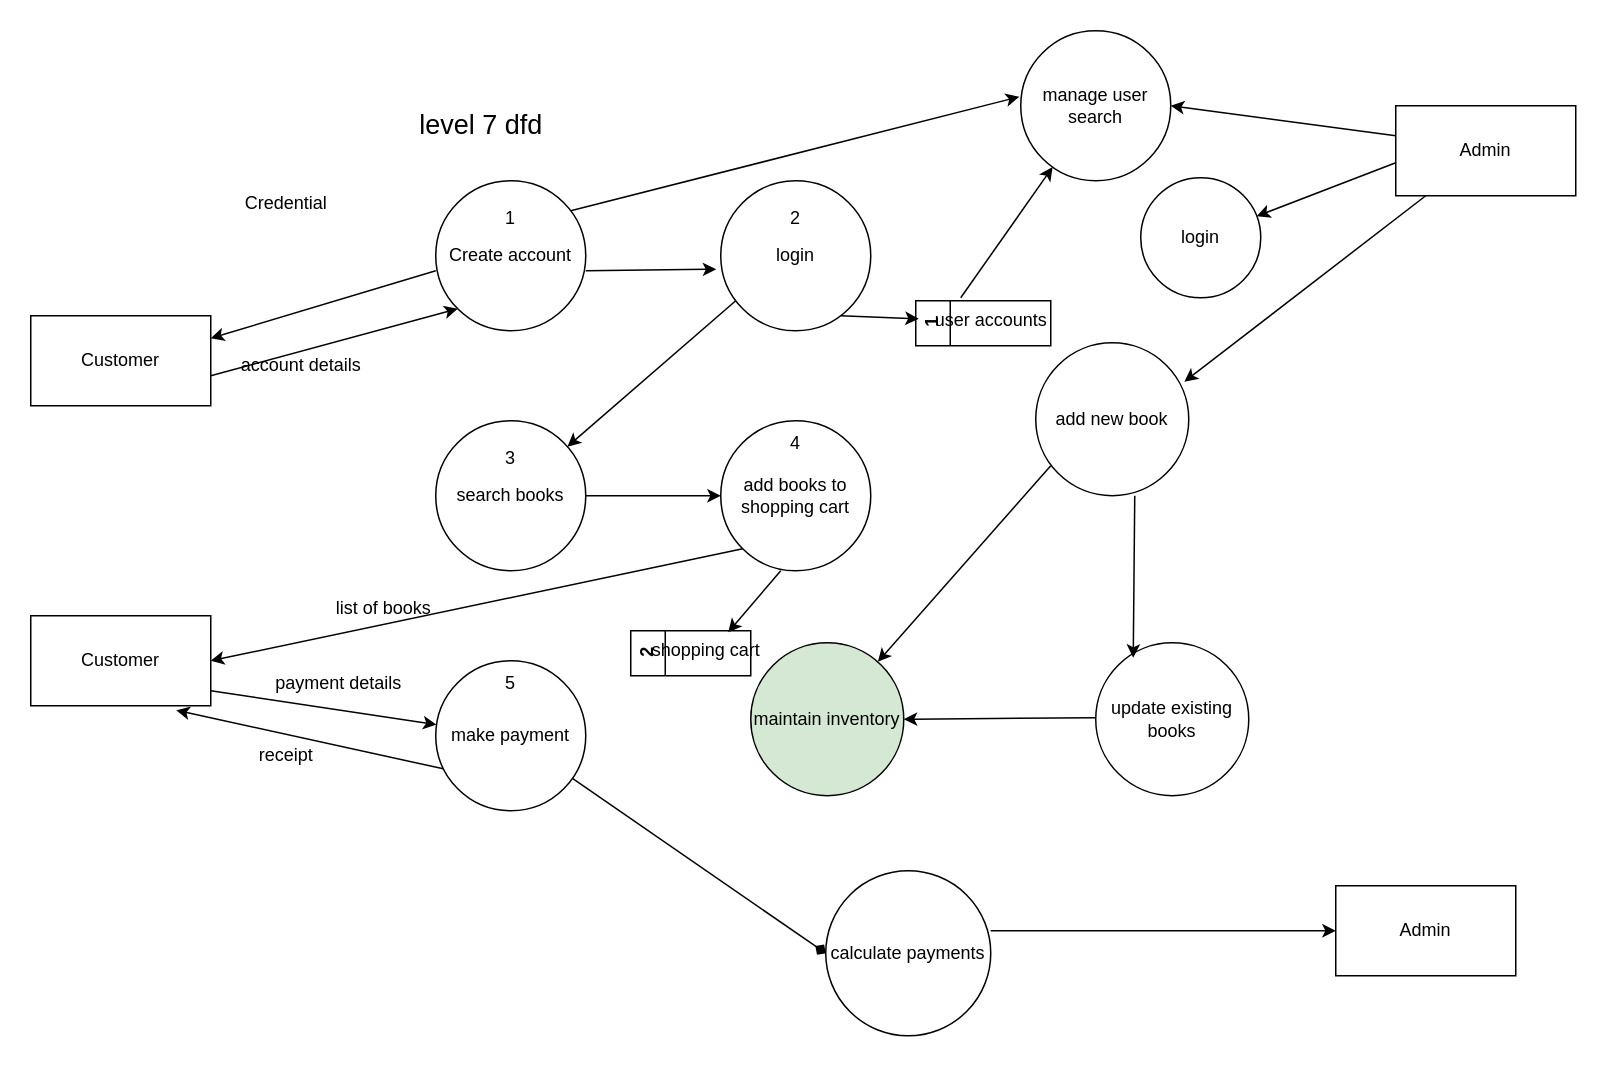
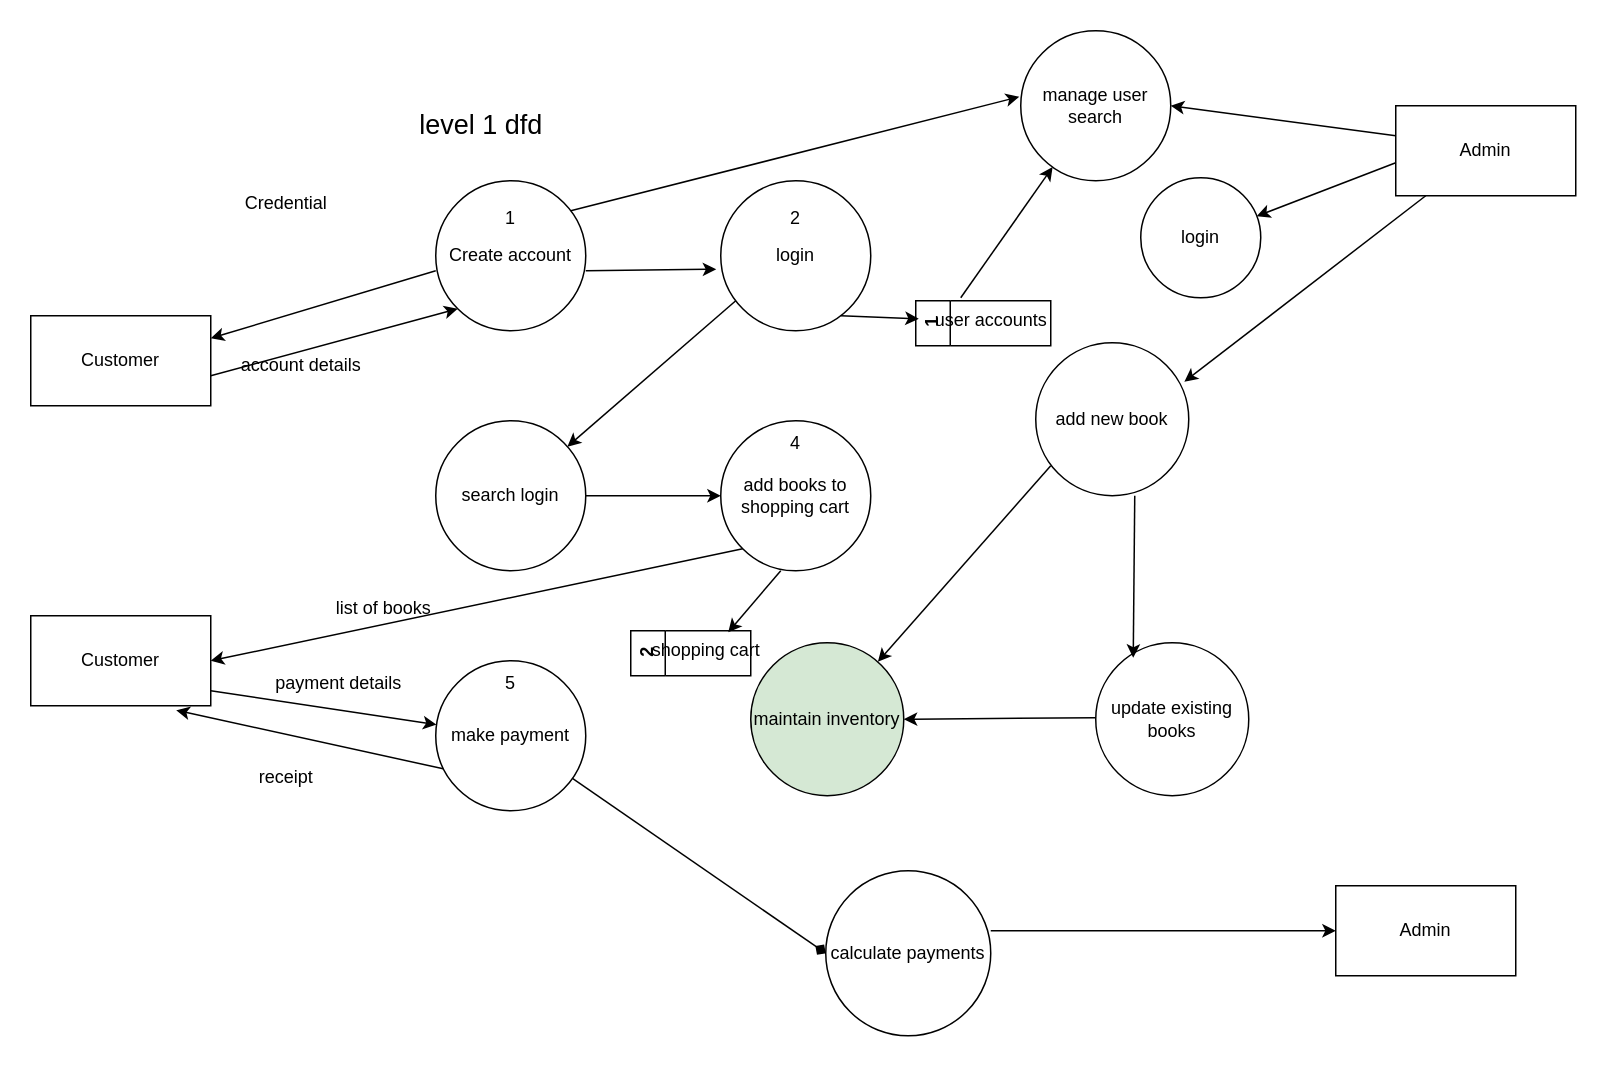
(482, 125) -> (482, 125)
(511, 458) -> none
(511, 496) -> (511, 496)
(286, 755) -> (286, 778)
